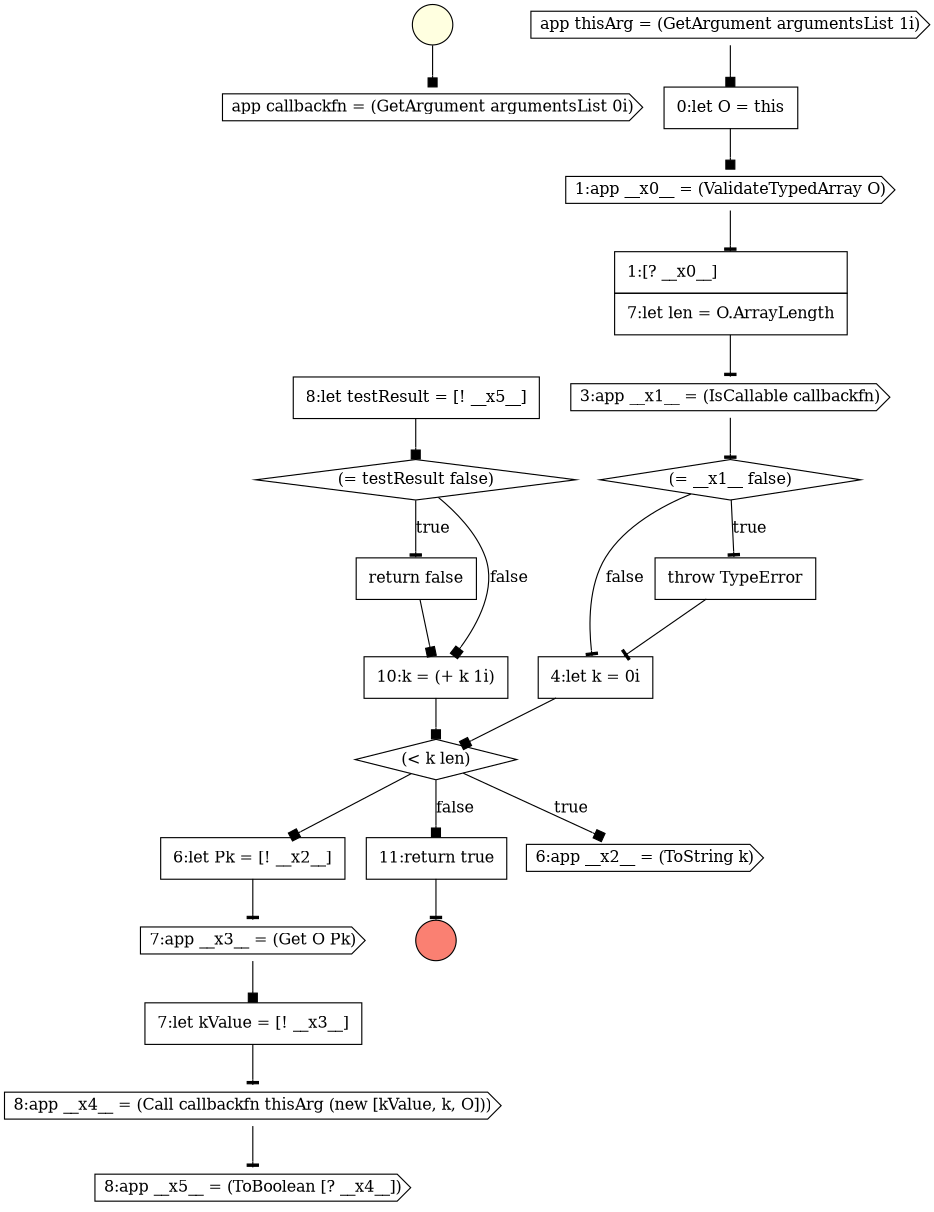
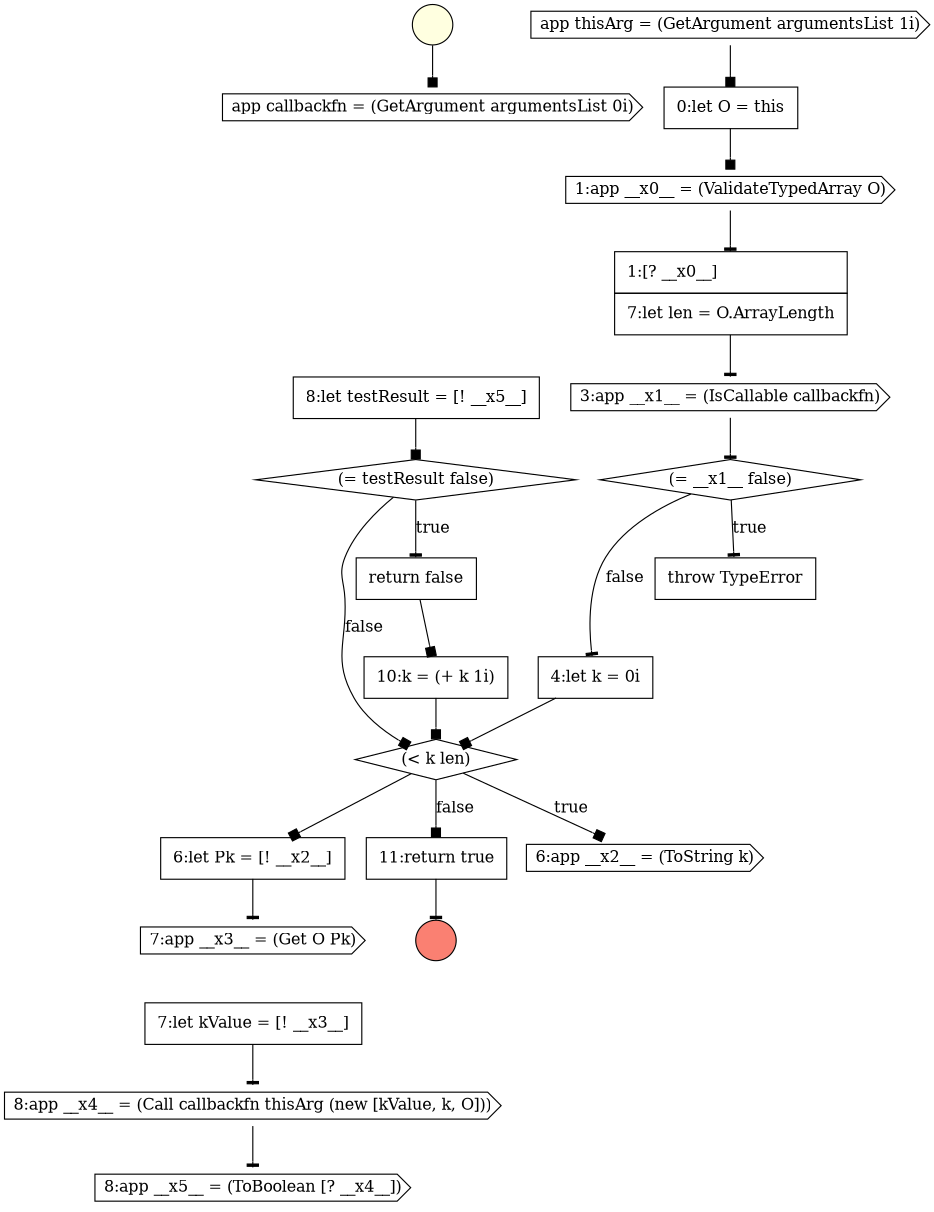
(488, 567) -> (345, 620)
(667, 626) -> none
(253, 976) -> none
